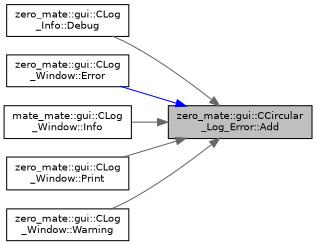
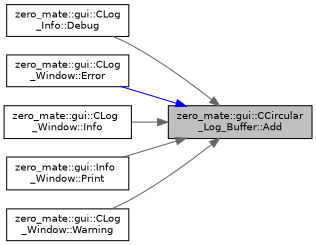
(68, 122) -> (68, 122)
(240, 122) -> (240, 122)
(68, 173) -> (68, 173)
